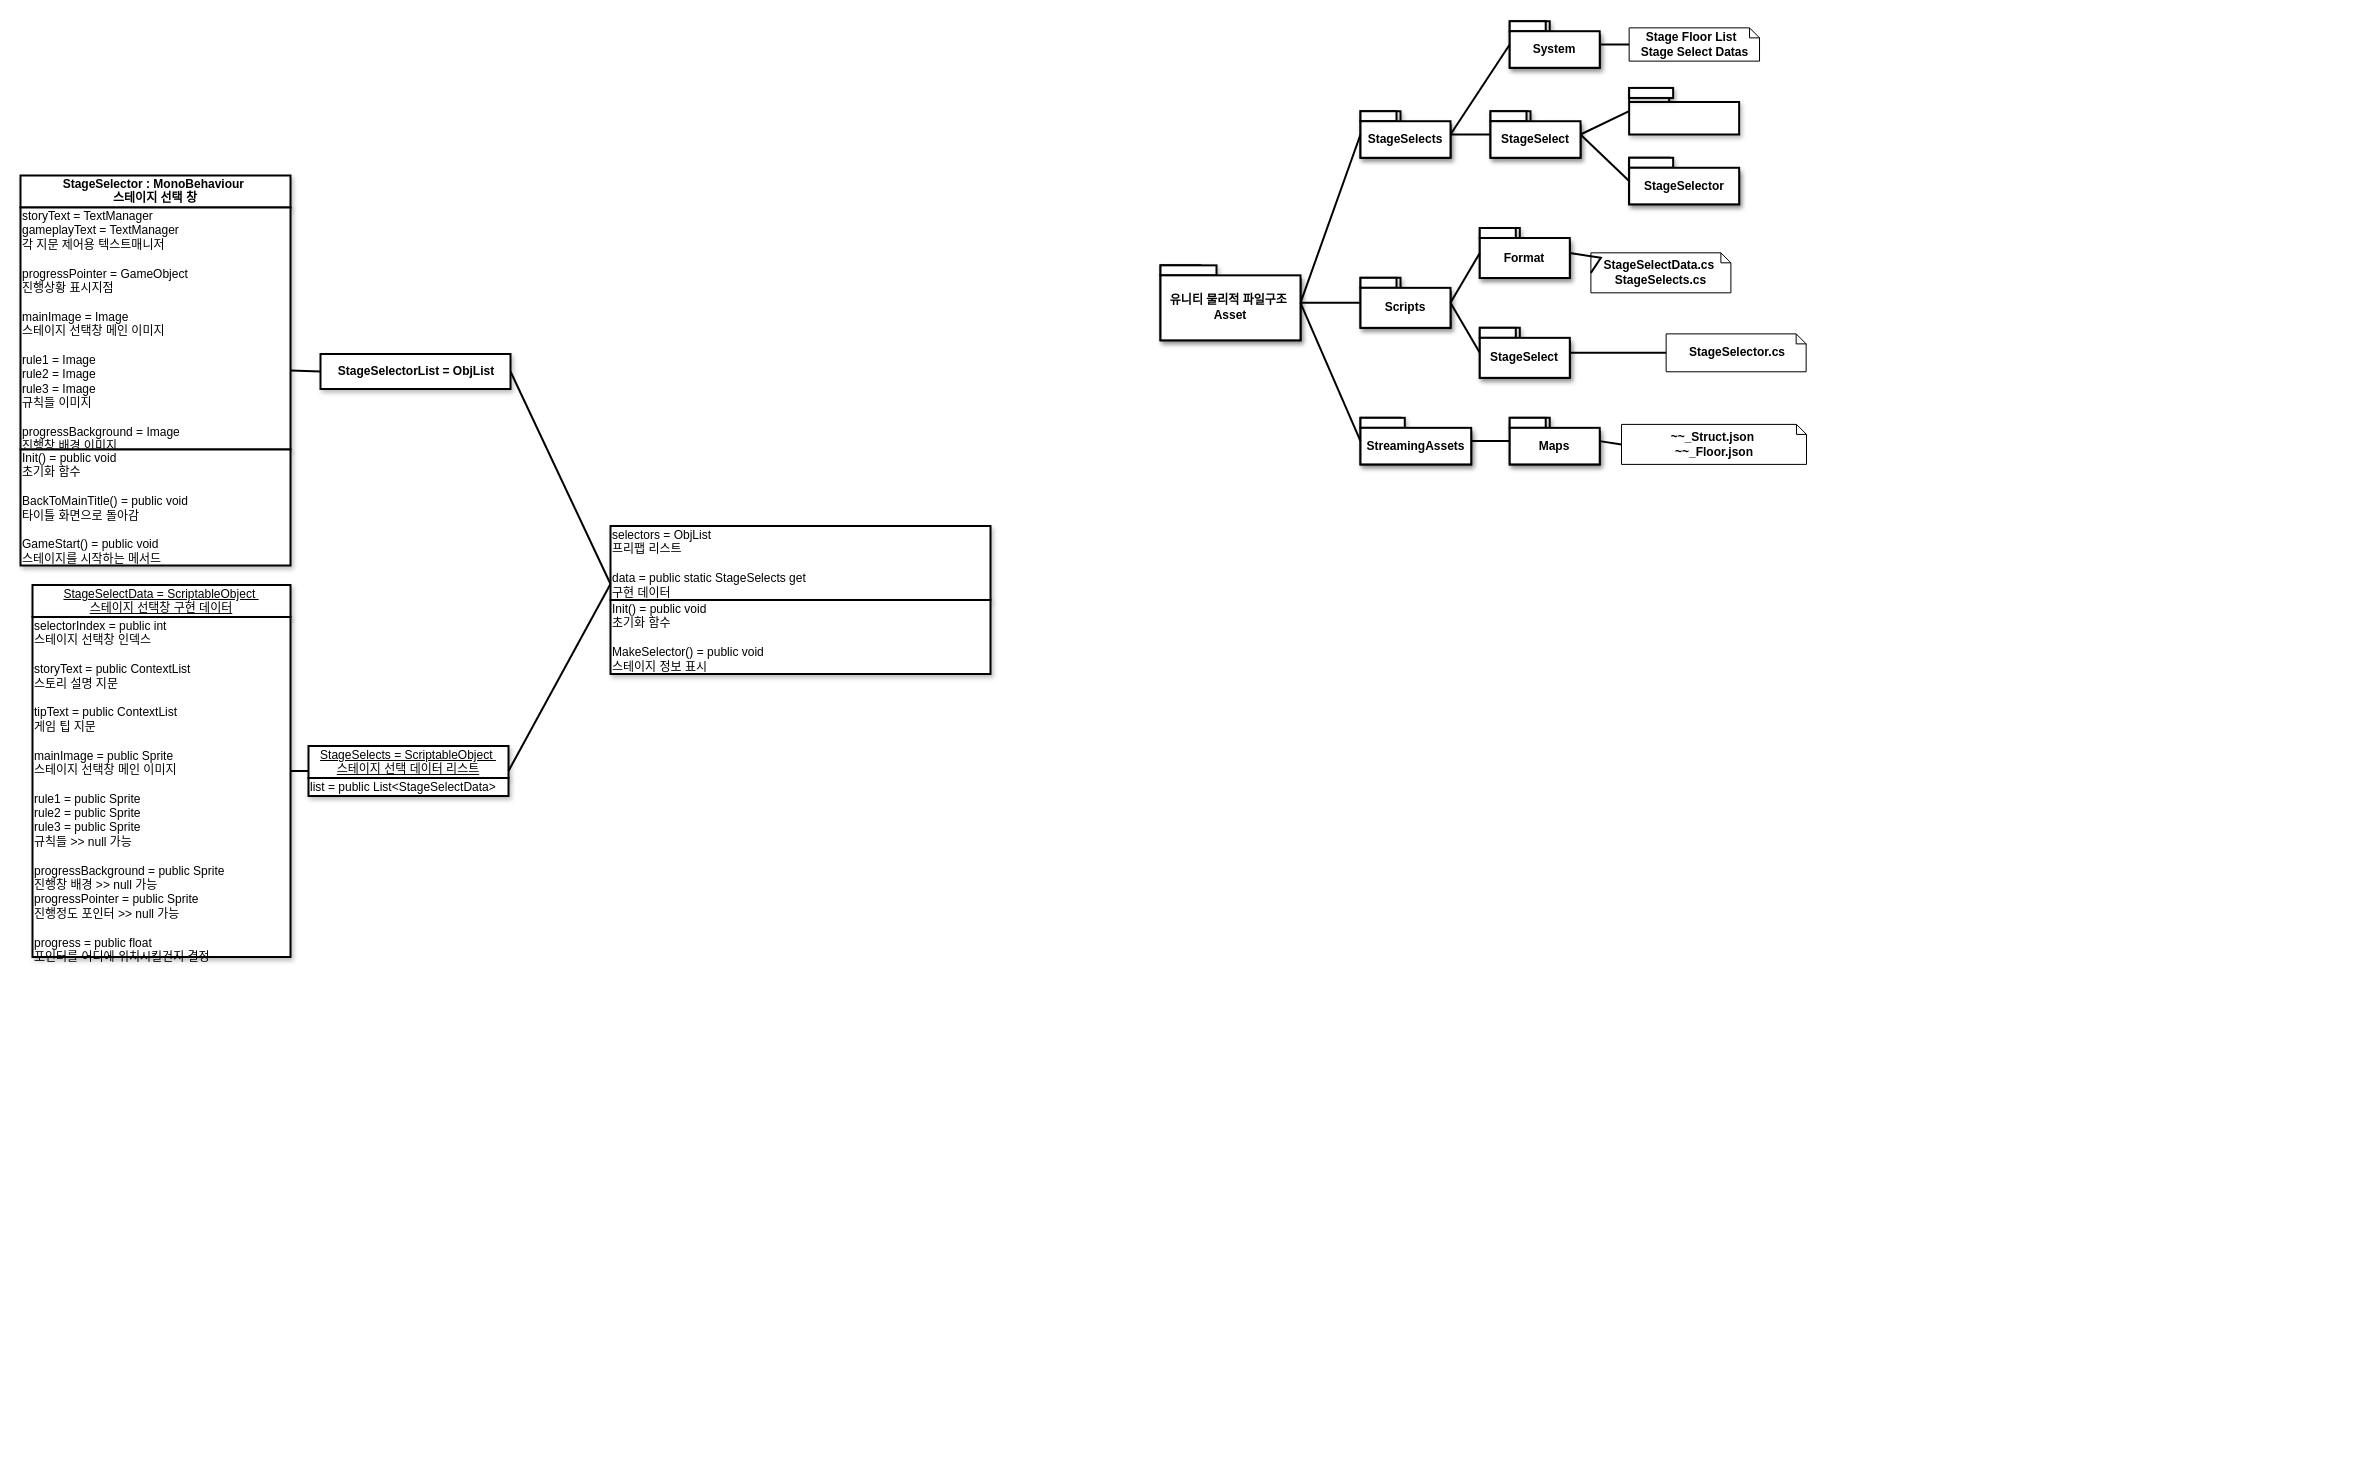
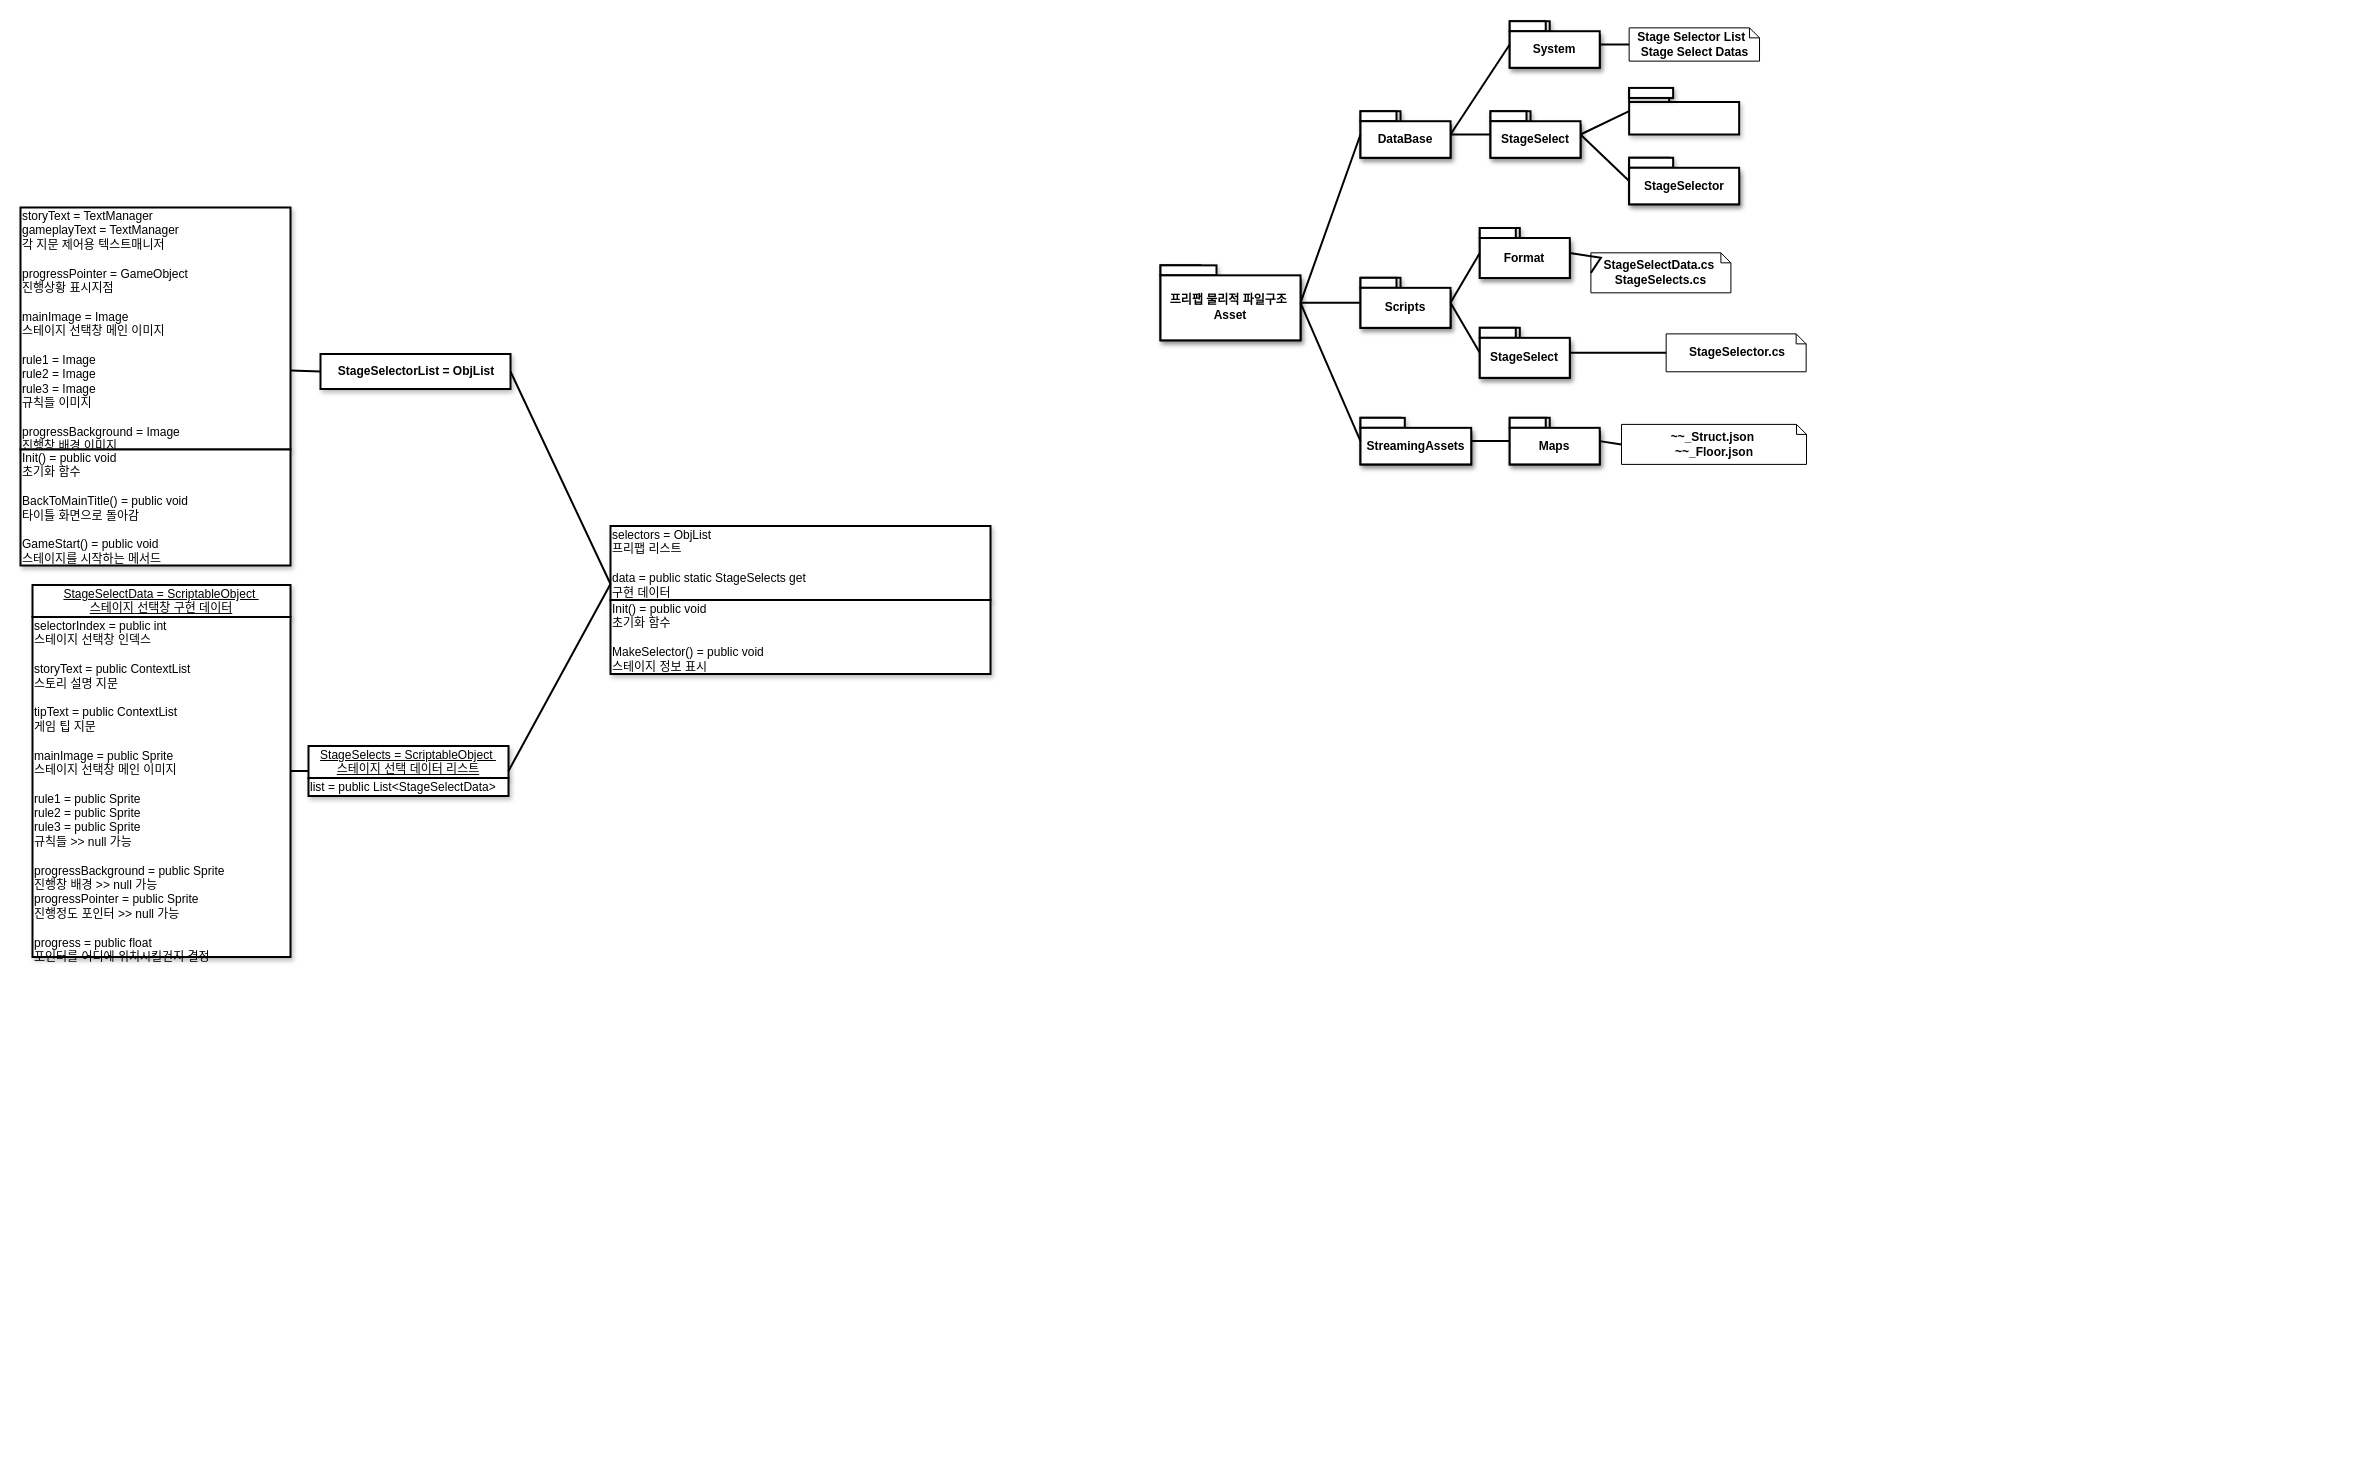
(1695, 45) -> (1695, 45)
(1406, 140) -> (1406, 140)
(156, 192) -> none
(1231, 308) -> (1231, 308)
